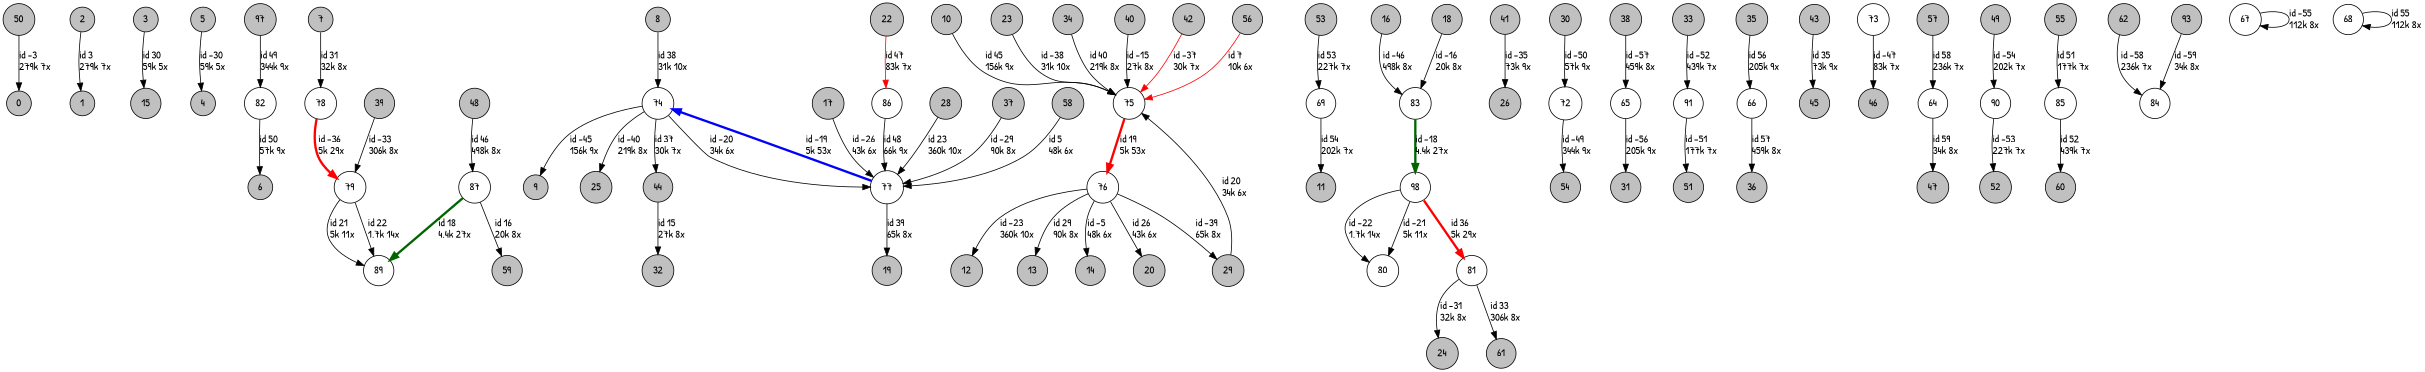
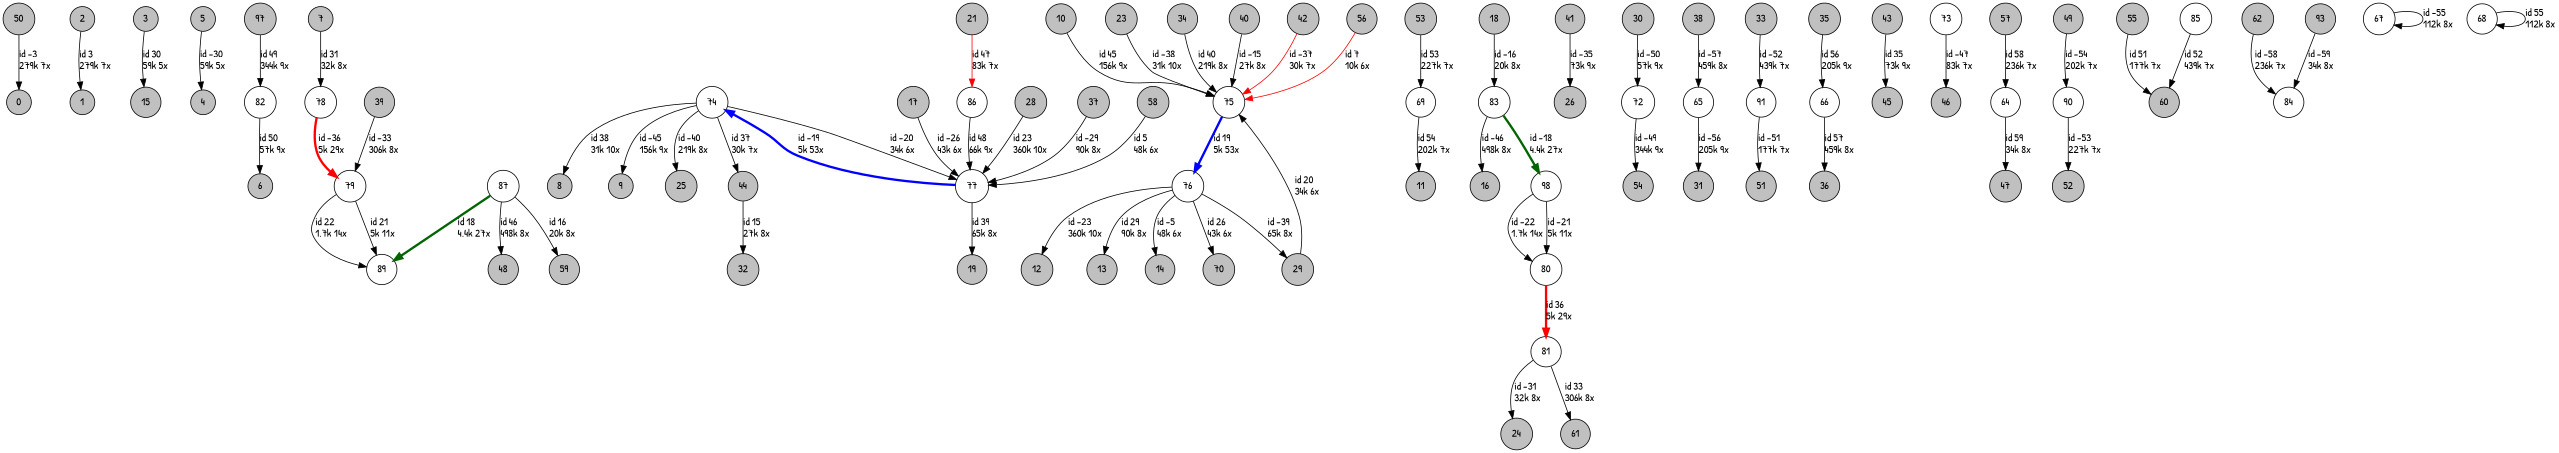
(887, 20) -> (972, 19)
(658, 56) -> (621, 117)
(2057, 58) -> (2127, 65)
(1380, 64) -> (1481, 140)
(471, 141) -> (500, 224)
(1117, 142) -> (1210, 141)
(1441, 226) -> (1546, 307)
(1149, 271) -> (1219, 270)
